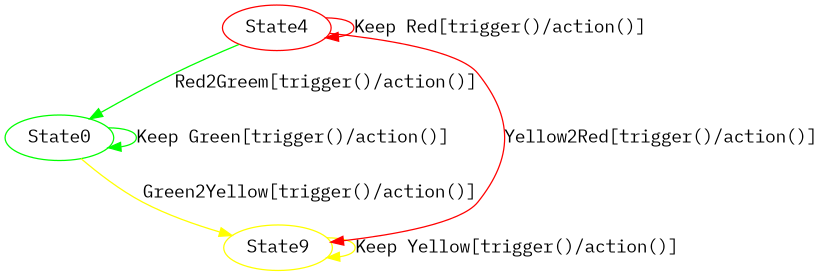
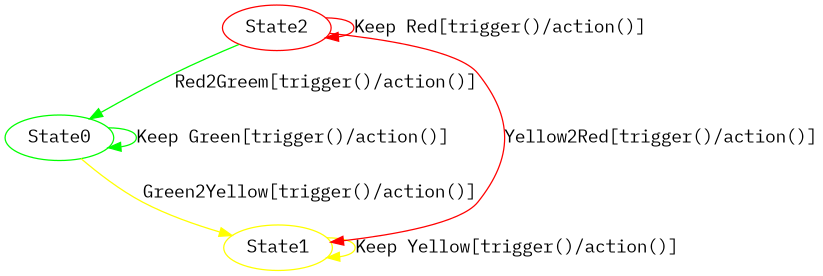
(277, 28) -> (277, 28)
(278, 248) -> (278, 248)
